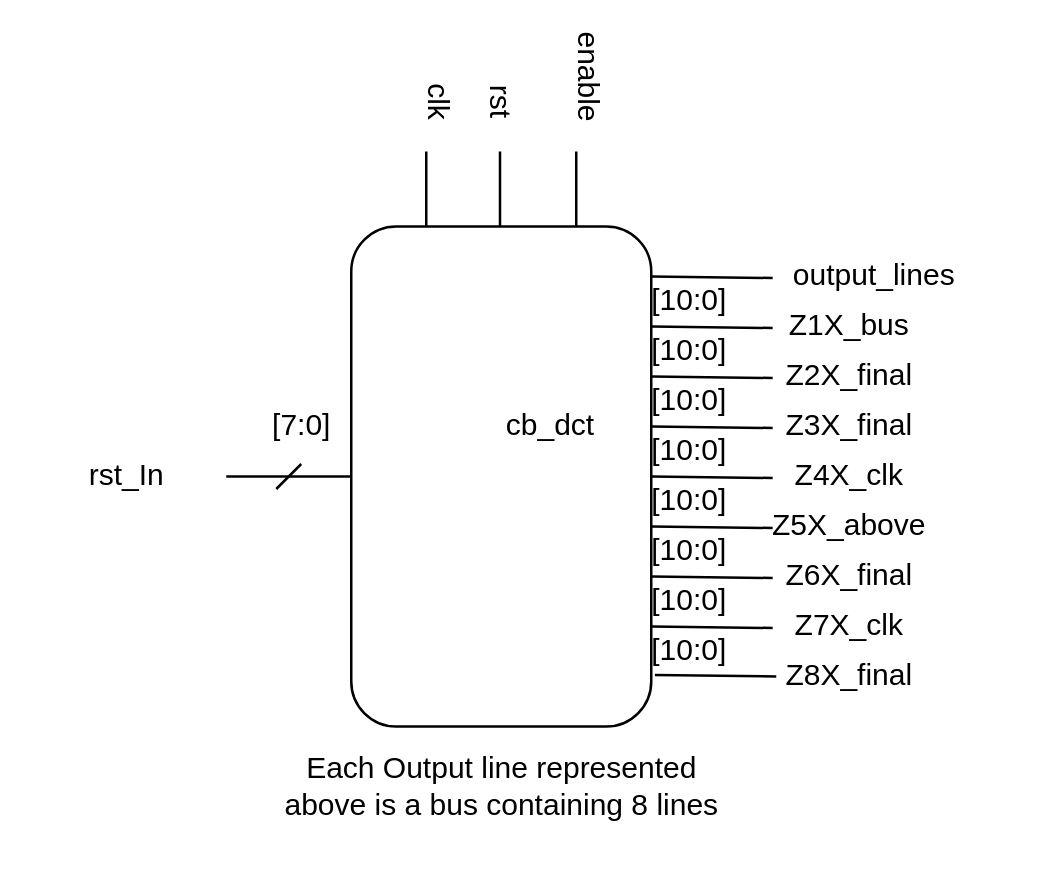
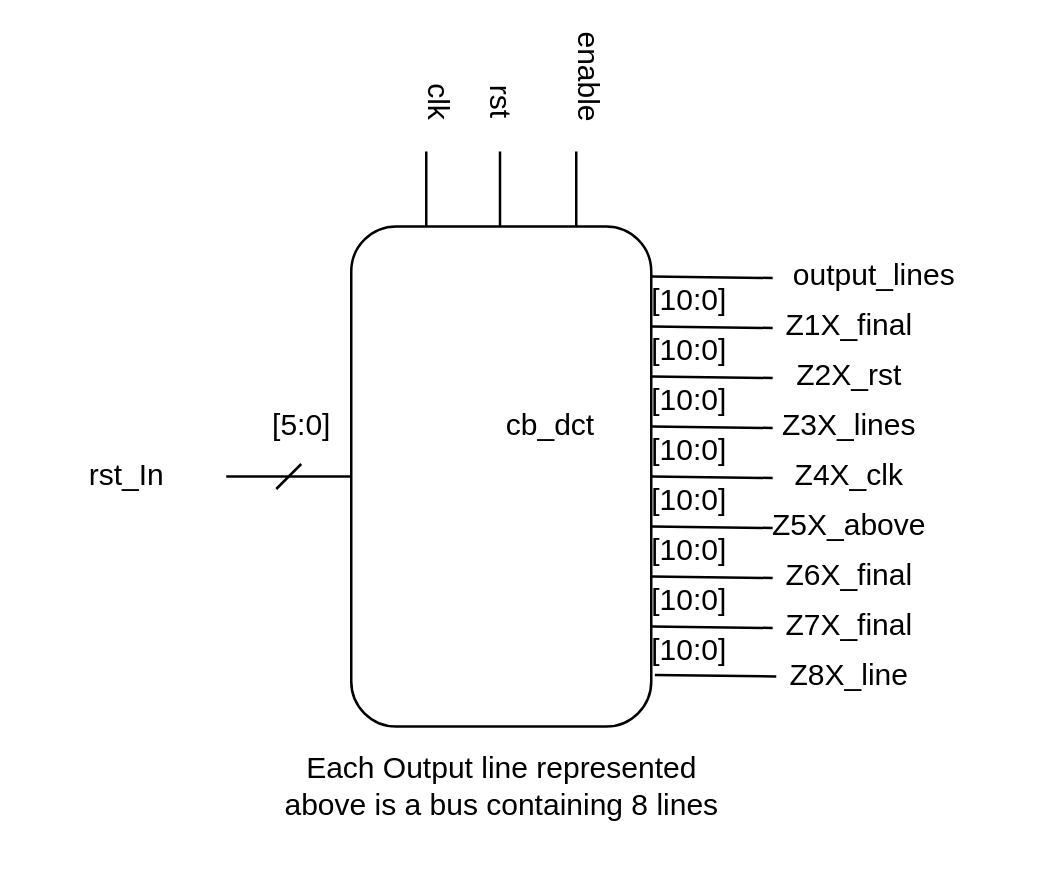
(850, 326) -> (850, 326)
(850, 376) -> (850, 376)
(303, 426) -> (303, 426)
(850, 426) -> (850, 426)
(850, 626) -> (850, 626)
(850, 676) -> (850, 676)
